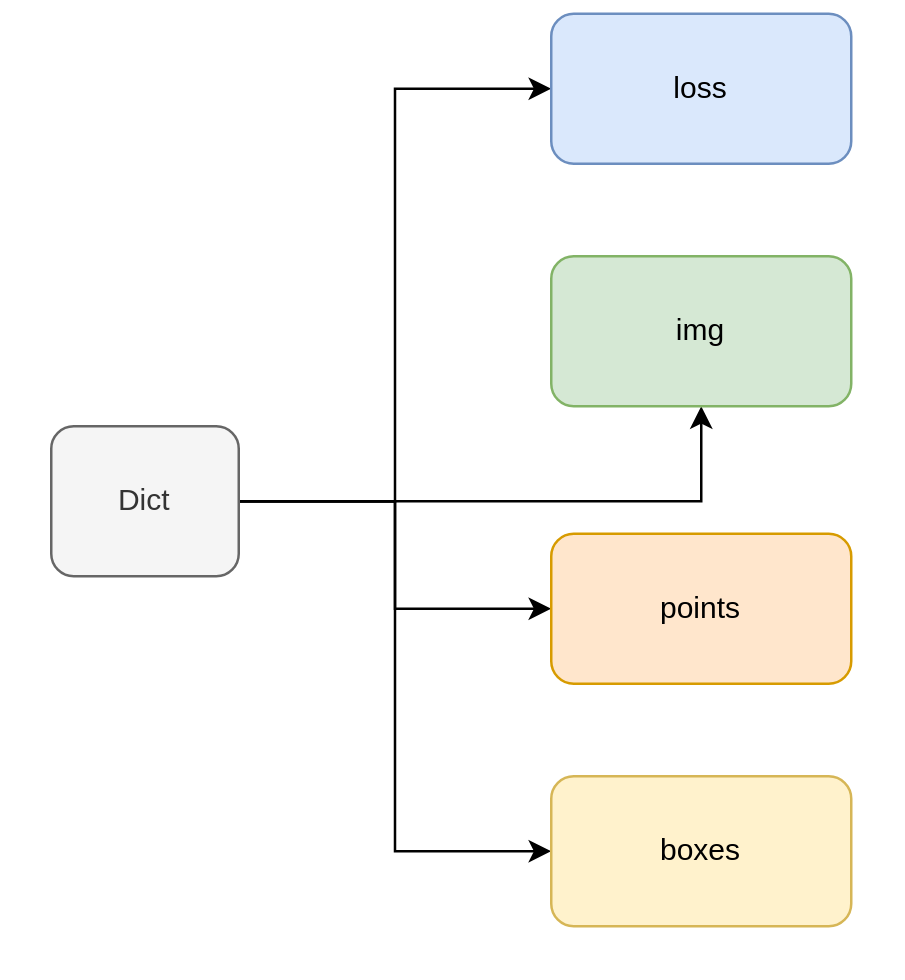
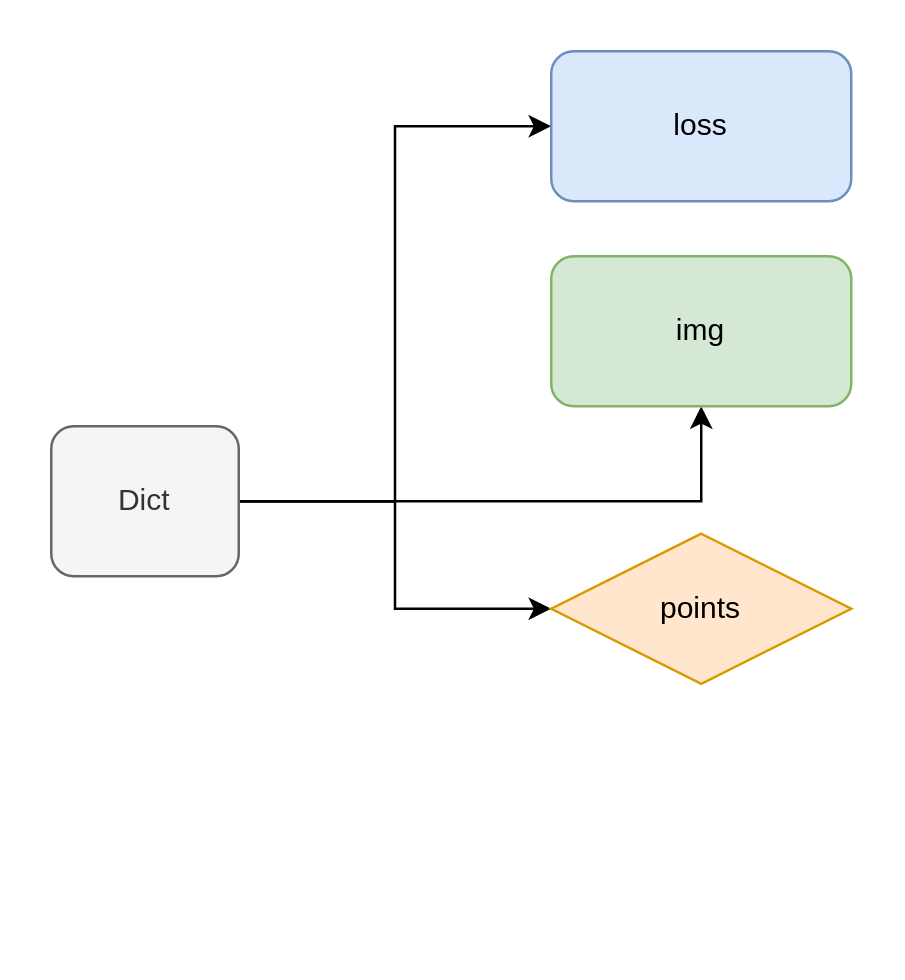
(701, 89) -> (701, 126)
(701, 609) -> (701, 609)
(395, 802) -> none
(701, 851) -> none
